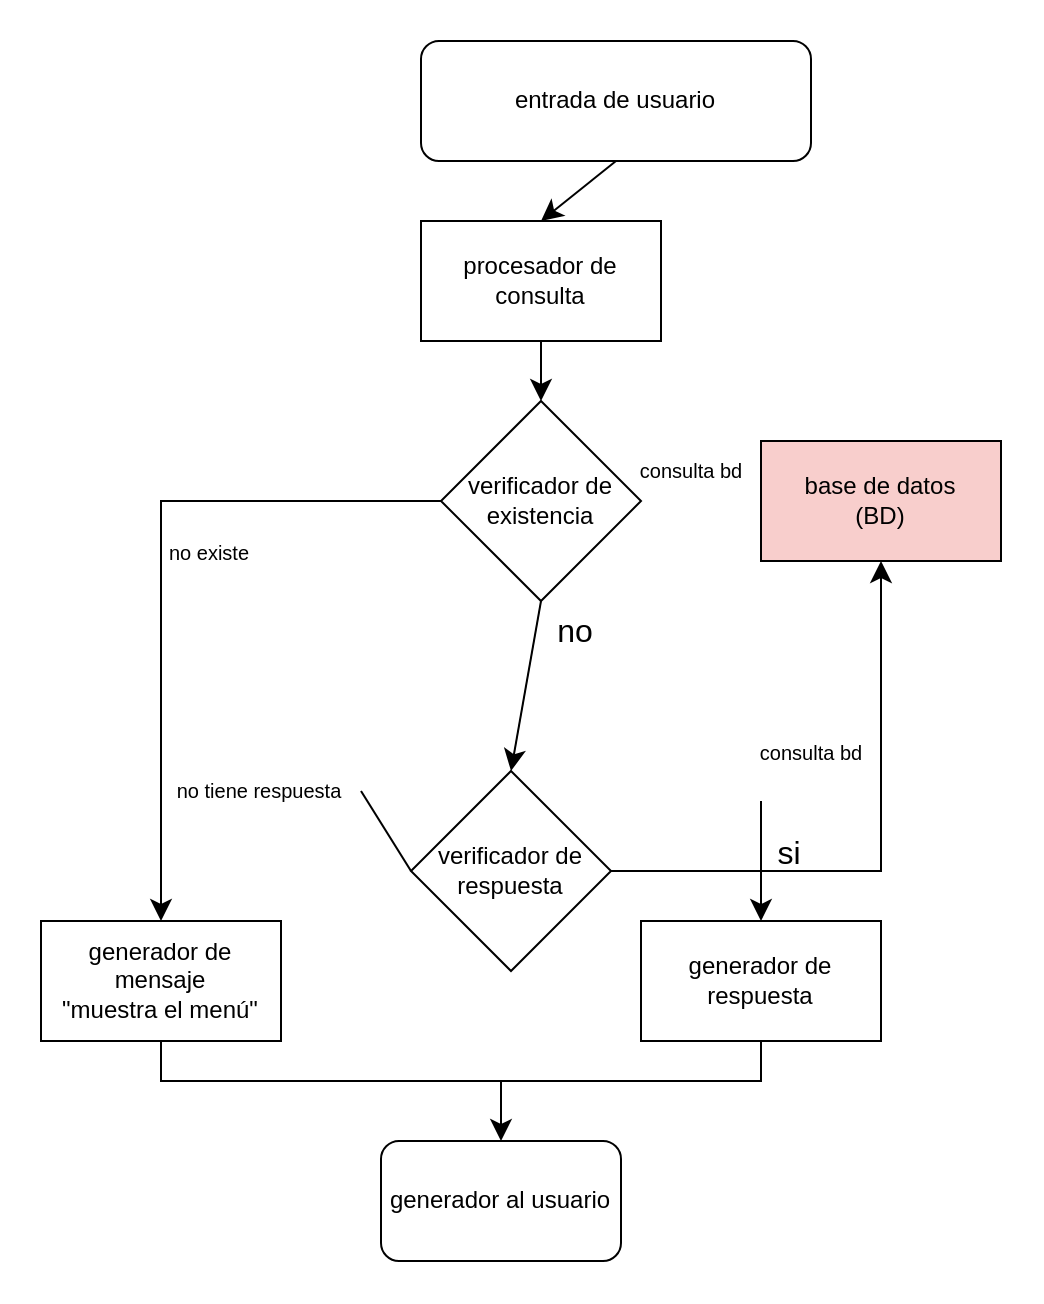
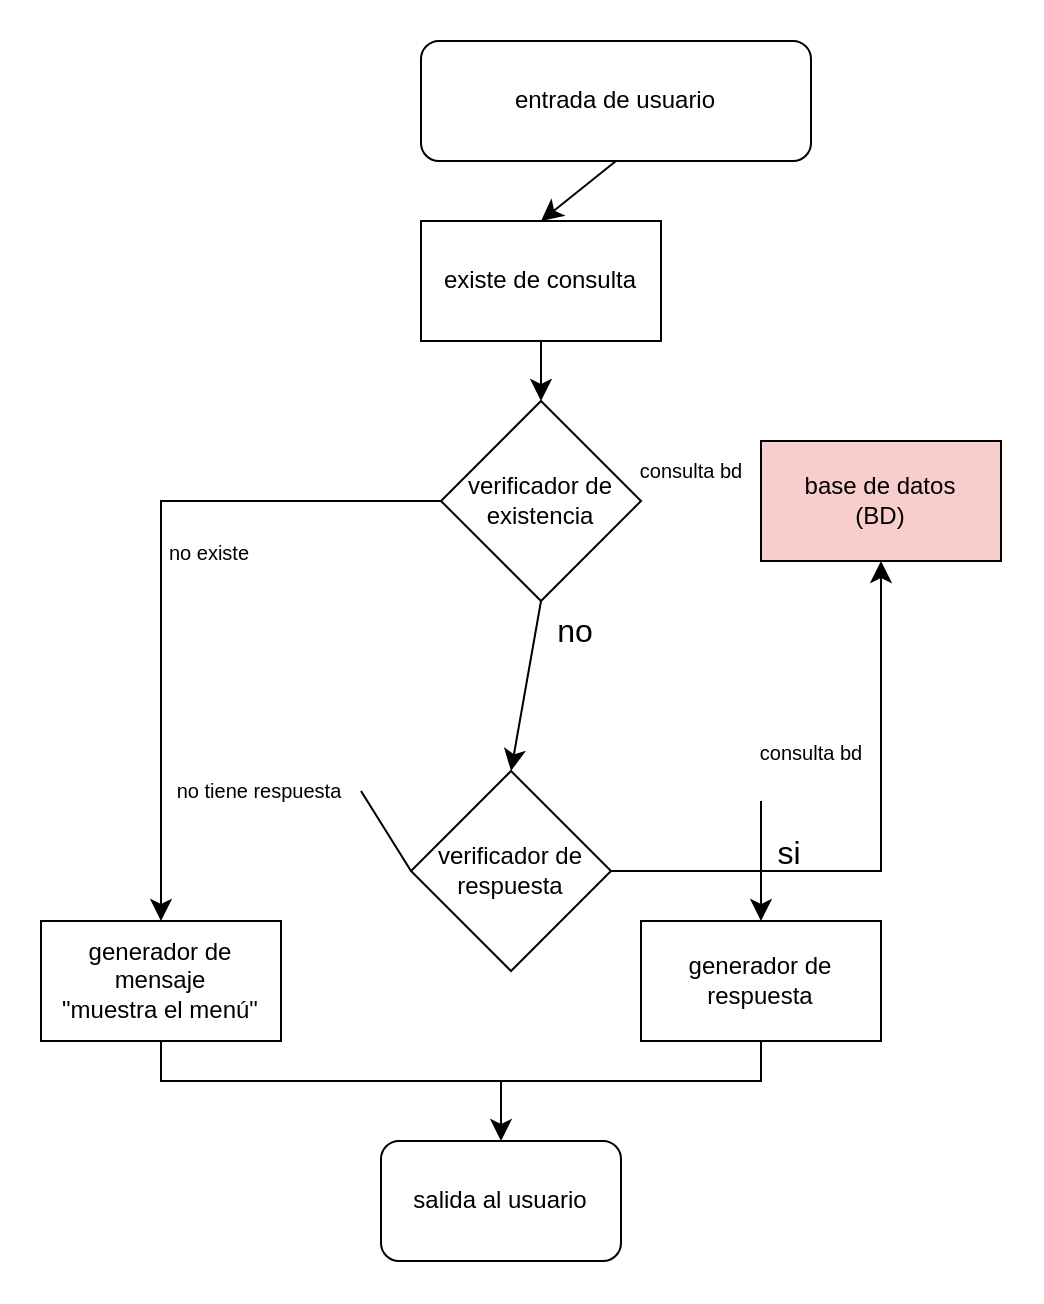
(541, 281) -> (541, 281)
(501, 1201) -> (501, 1201)
